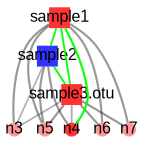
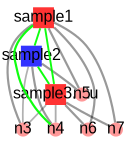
(56, 114) -> none
(72, 130) -> (56, 130)
